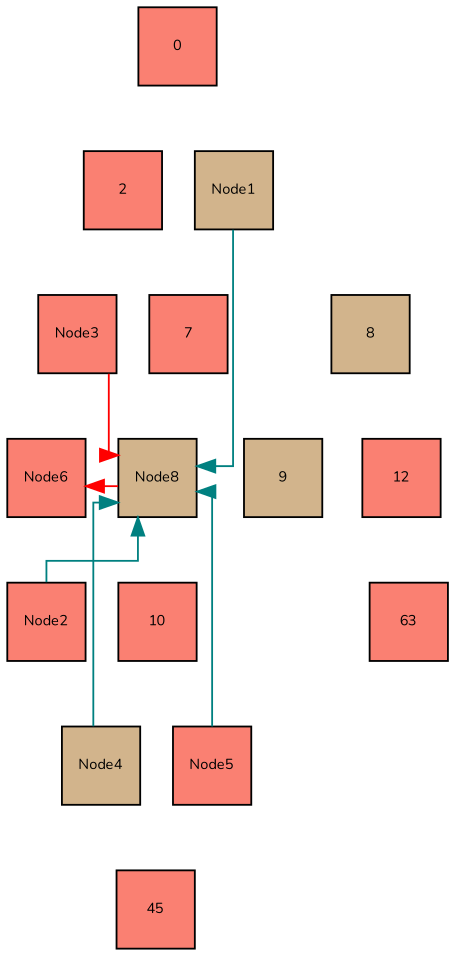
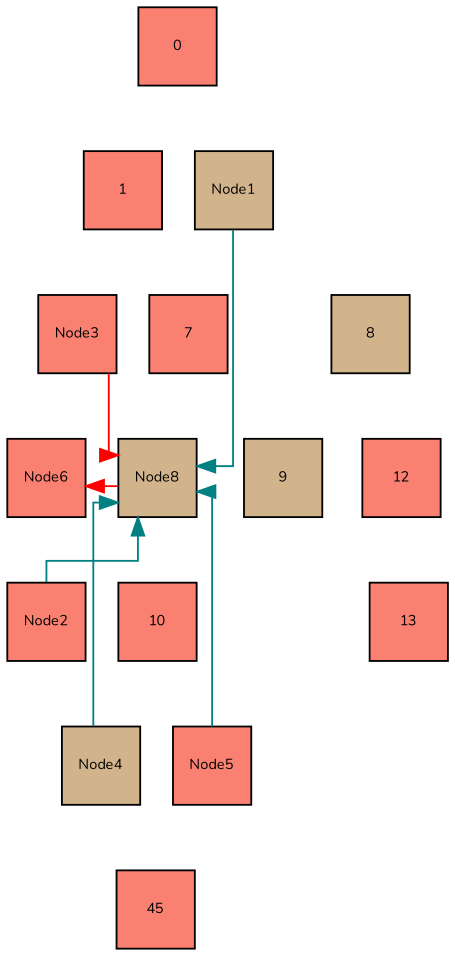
(123, 190) -> (123, 190)
(409, 622) -> (409, 622)
